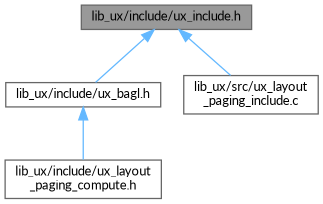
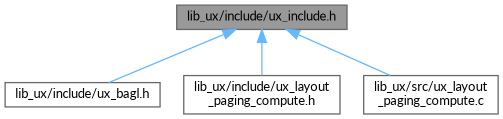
(251, 95) -> (431, 95)
(83, 140) -> (262, 59)
